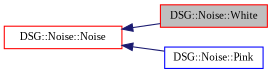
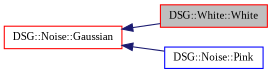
(214, 16) -> (214, 16)
(63, 37) -> (63, 37)
